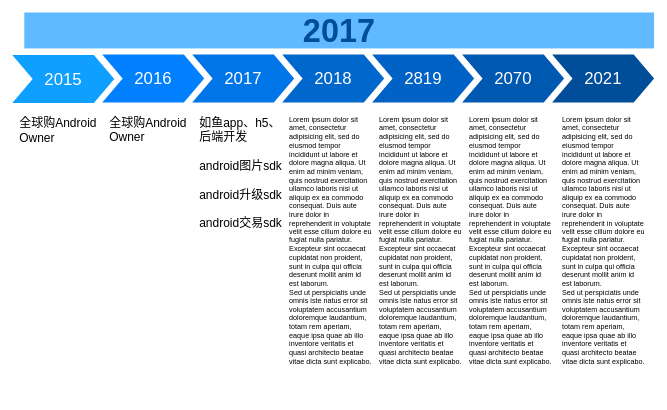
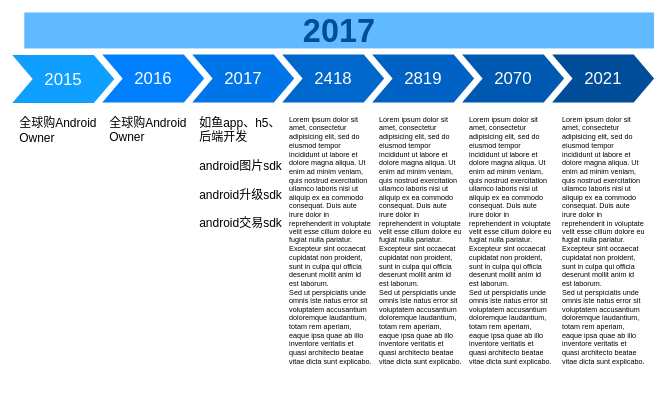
(333, 78) -> (333, 78)
